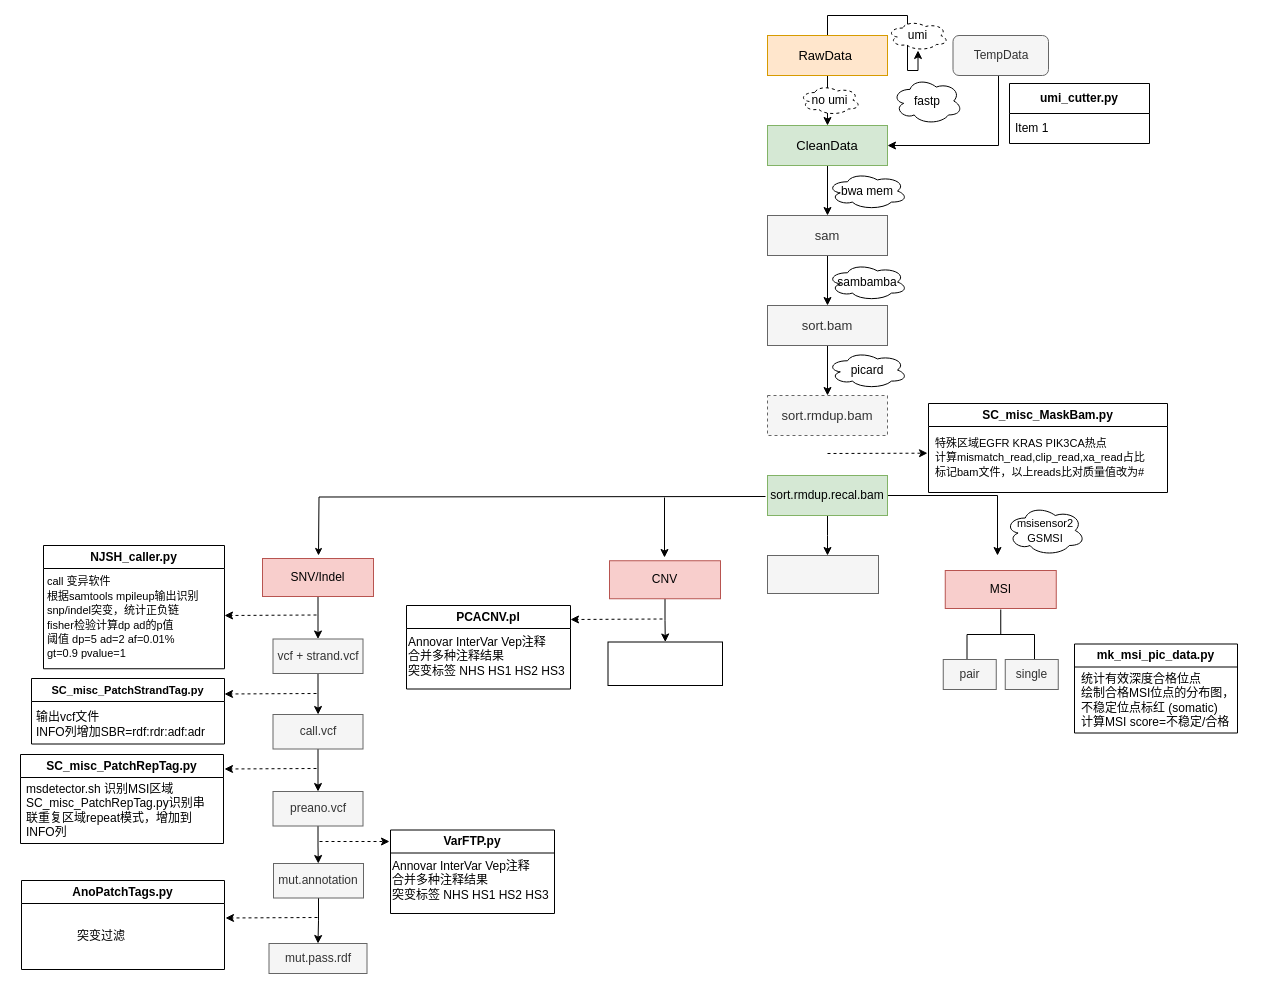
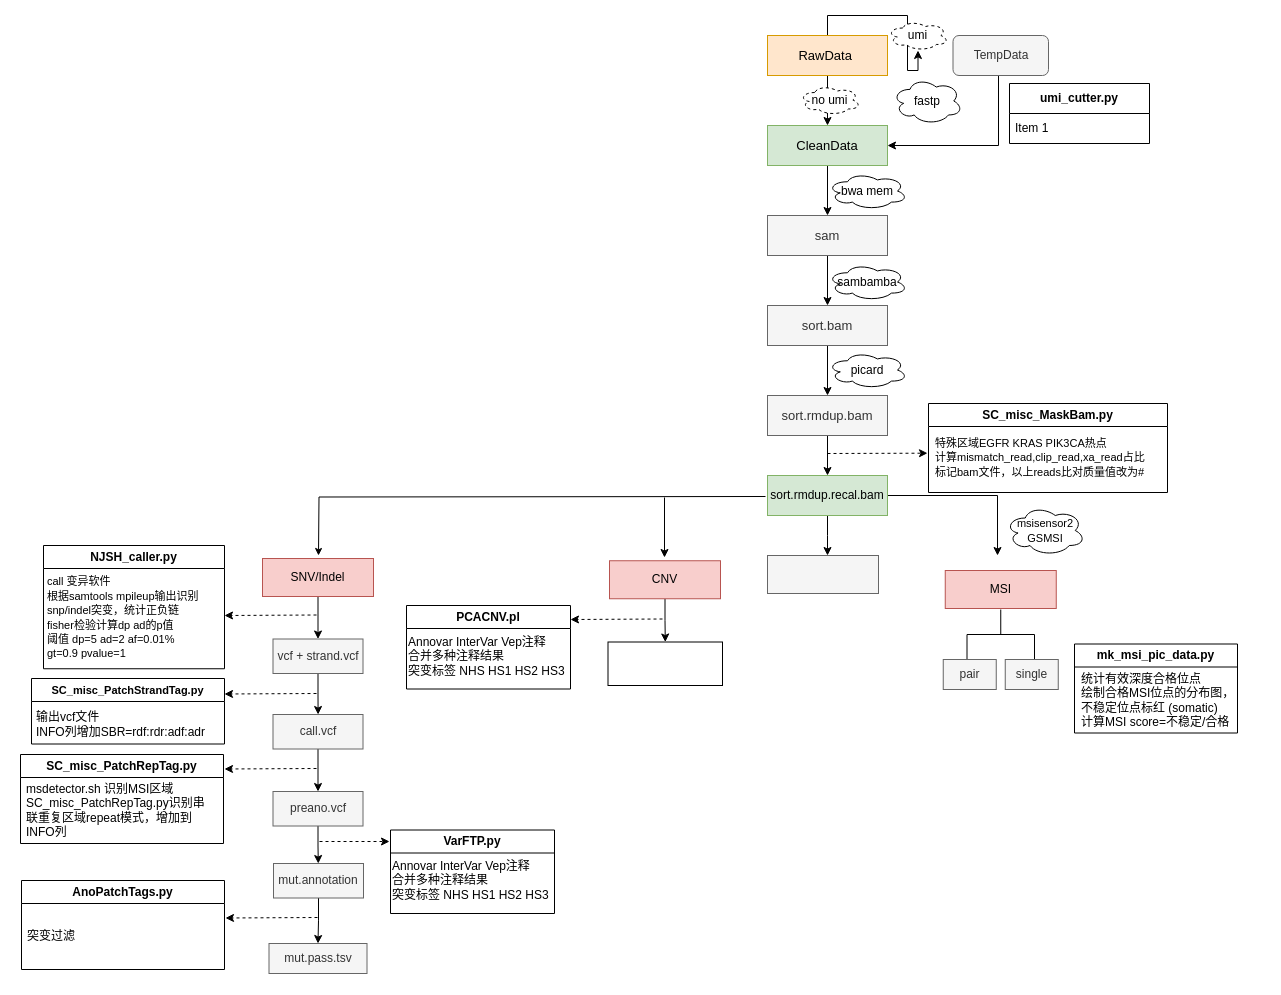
(828, 416) -> (828, 416)
none -> (828, 451)
(111, 936) -> (61, 936)
(319, 959) -> (319, 959)
